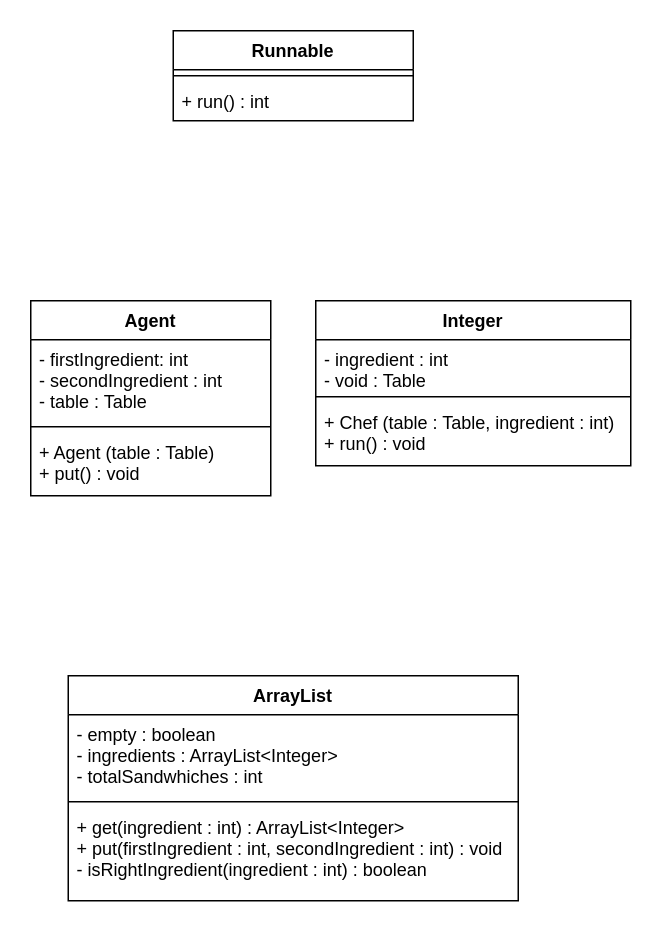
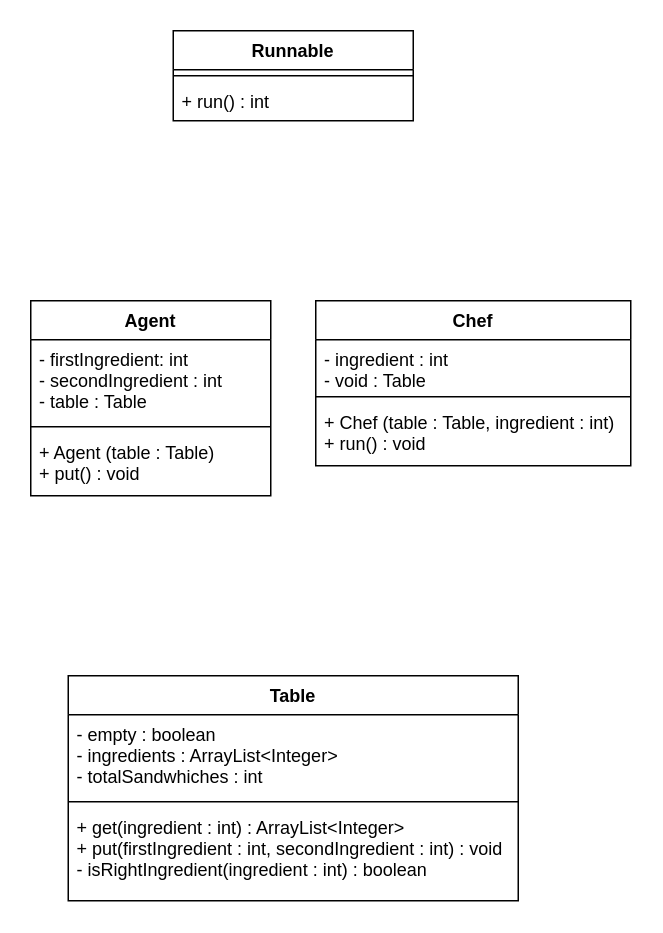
(473, 321) -> (473, 321)
(293, 696) -> (293, 696)
